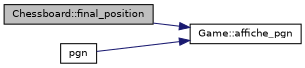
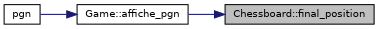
(166, 25) -> (202, 14)
